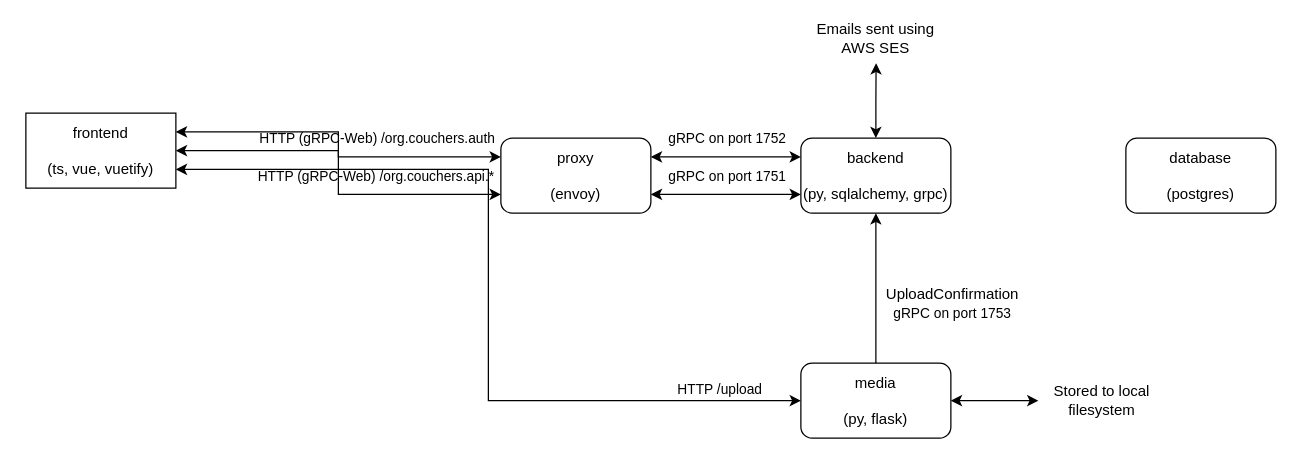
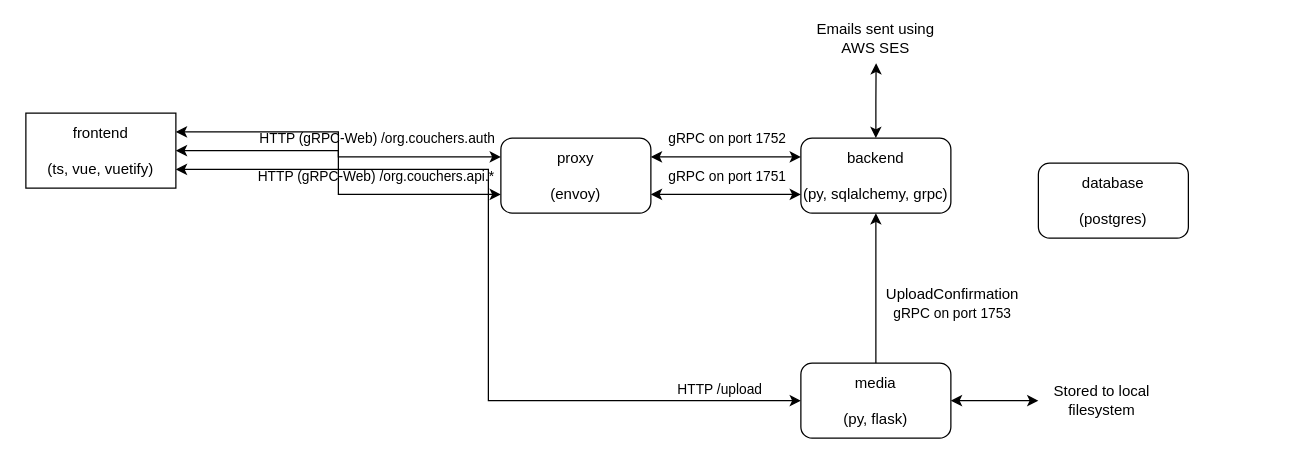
(1201, 176) -> (1113, 201)
